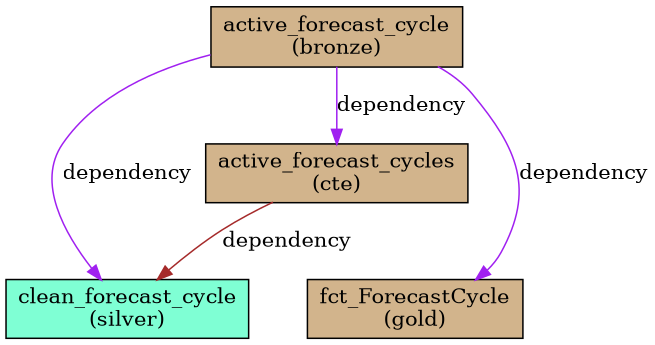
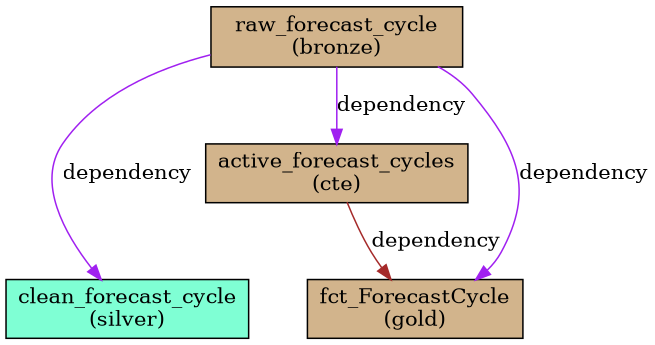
(337, 37) -> (337, 37)
(218, 232) -> (362, 236)
